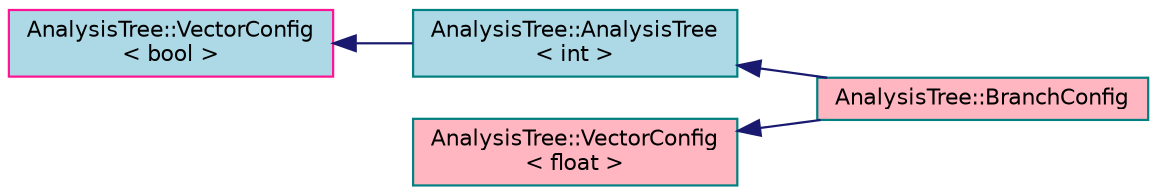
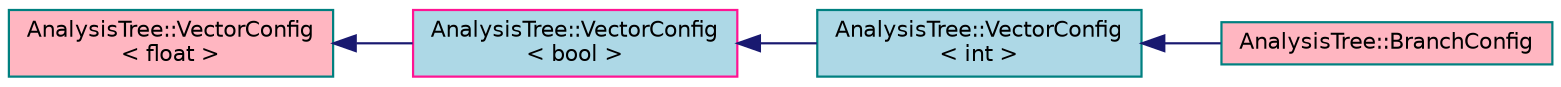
(575, 43) -> (979, 43)
(790, 124) -> (384, 43)
